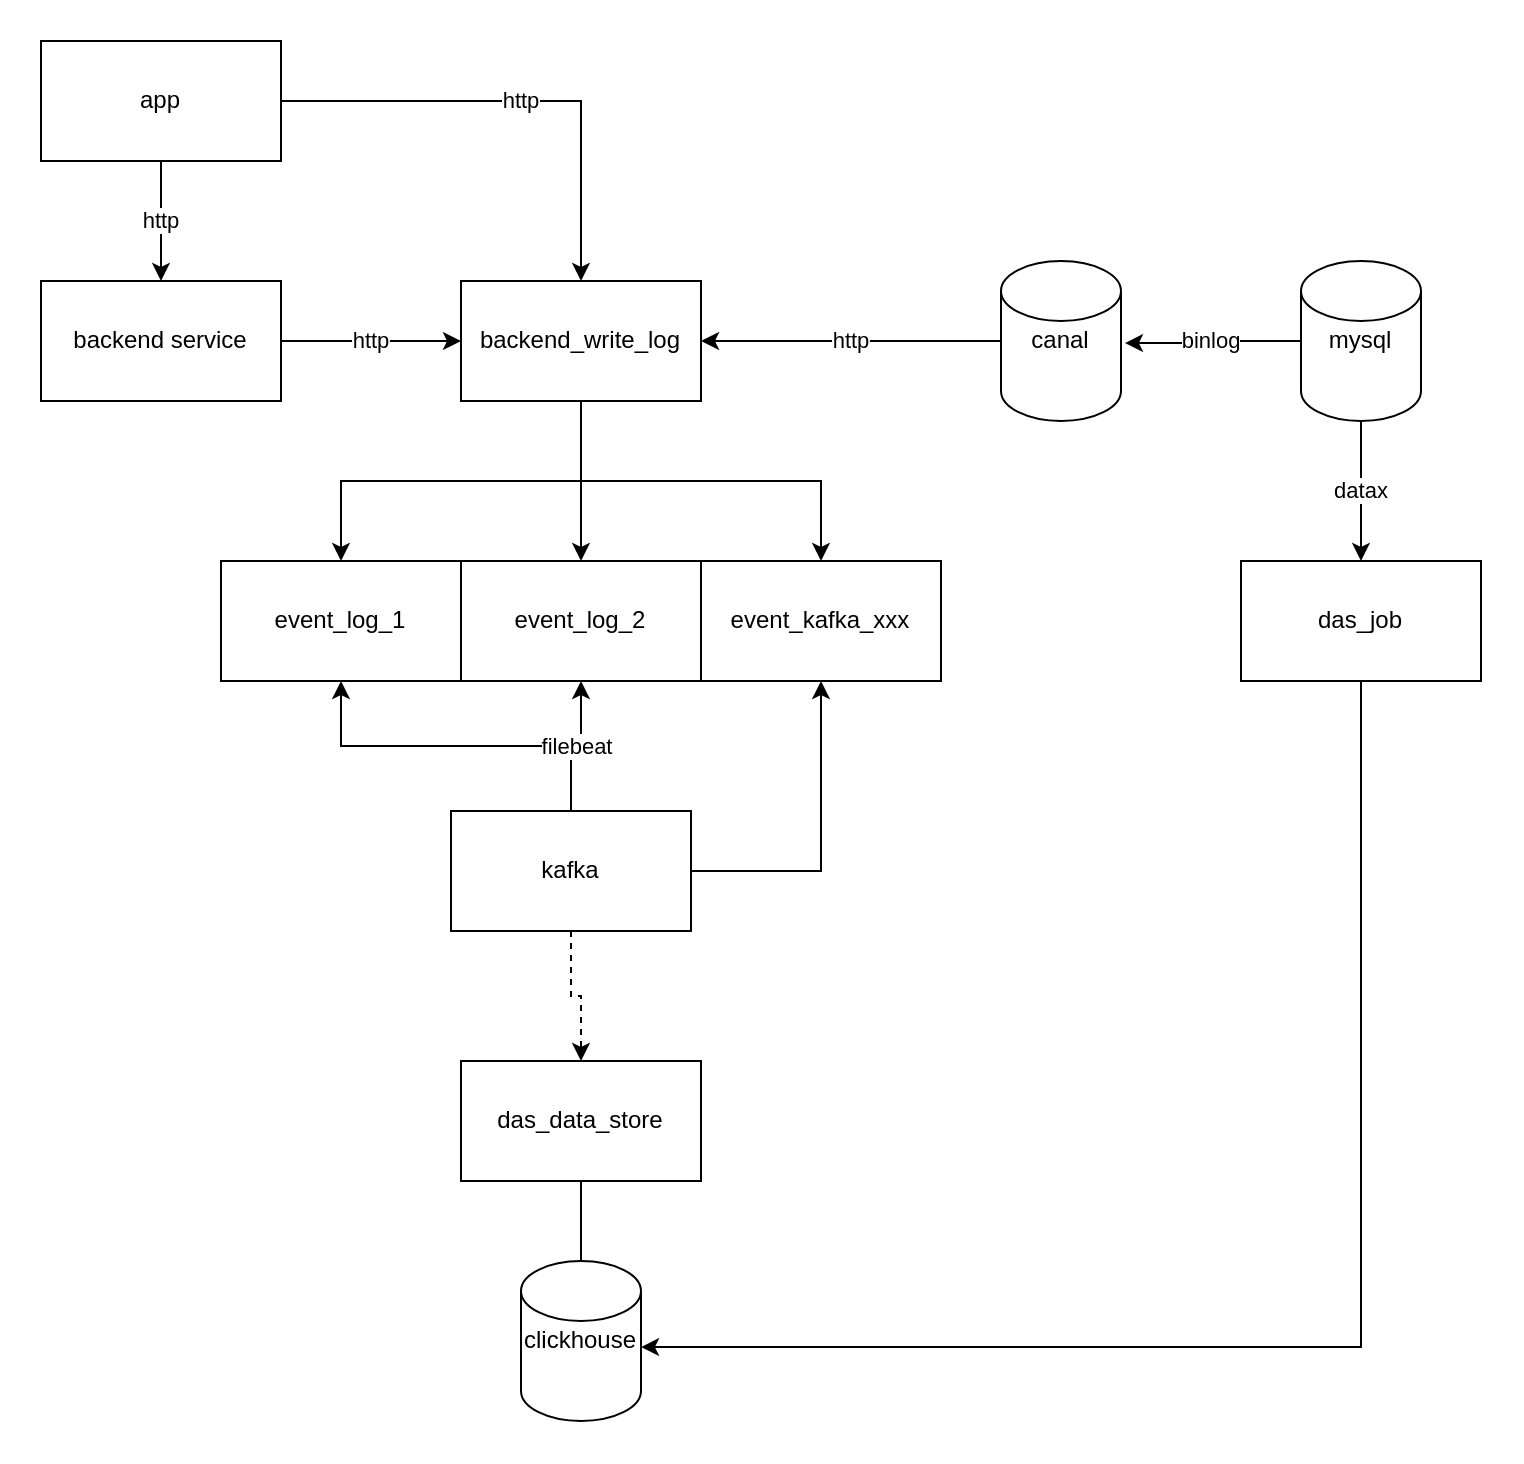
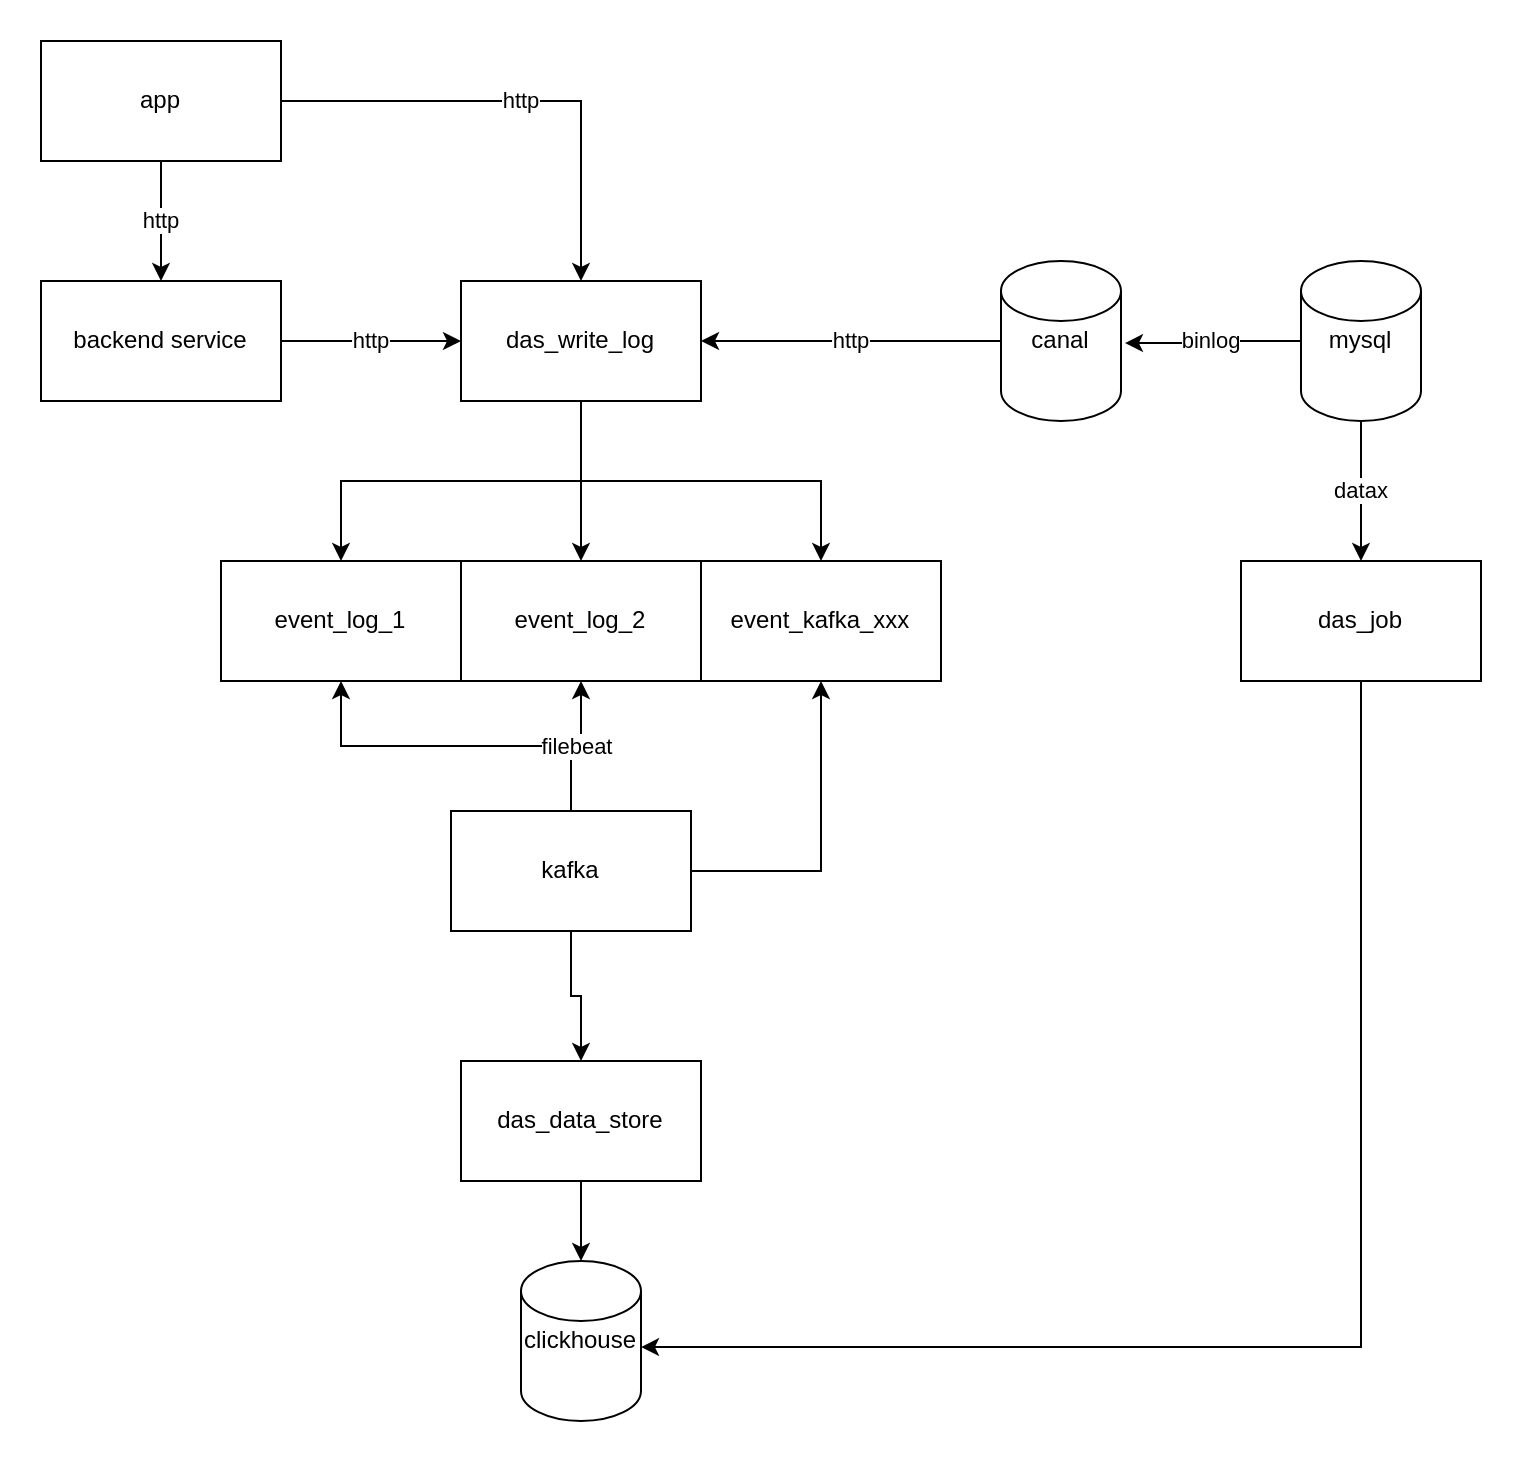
(581, 341) -> (581, 341)
(571, 993) -> (571, 993)
(581, 1251) -> (581, 1246)
